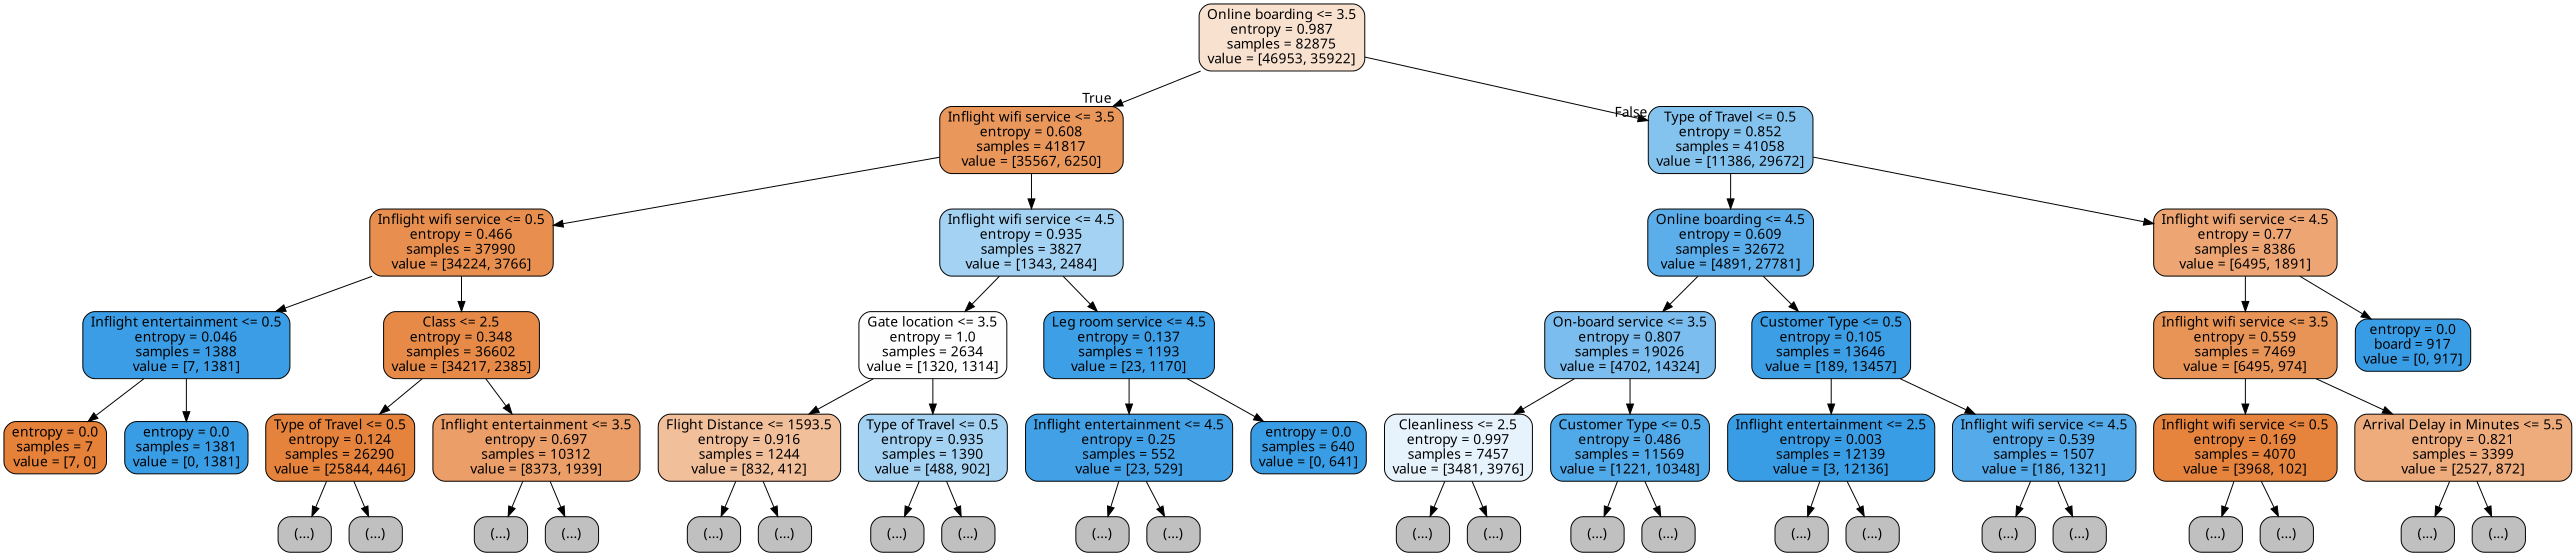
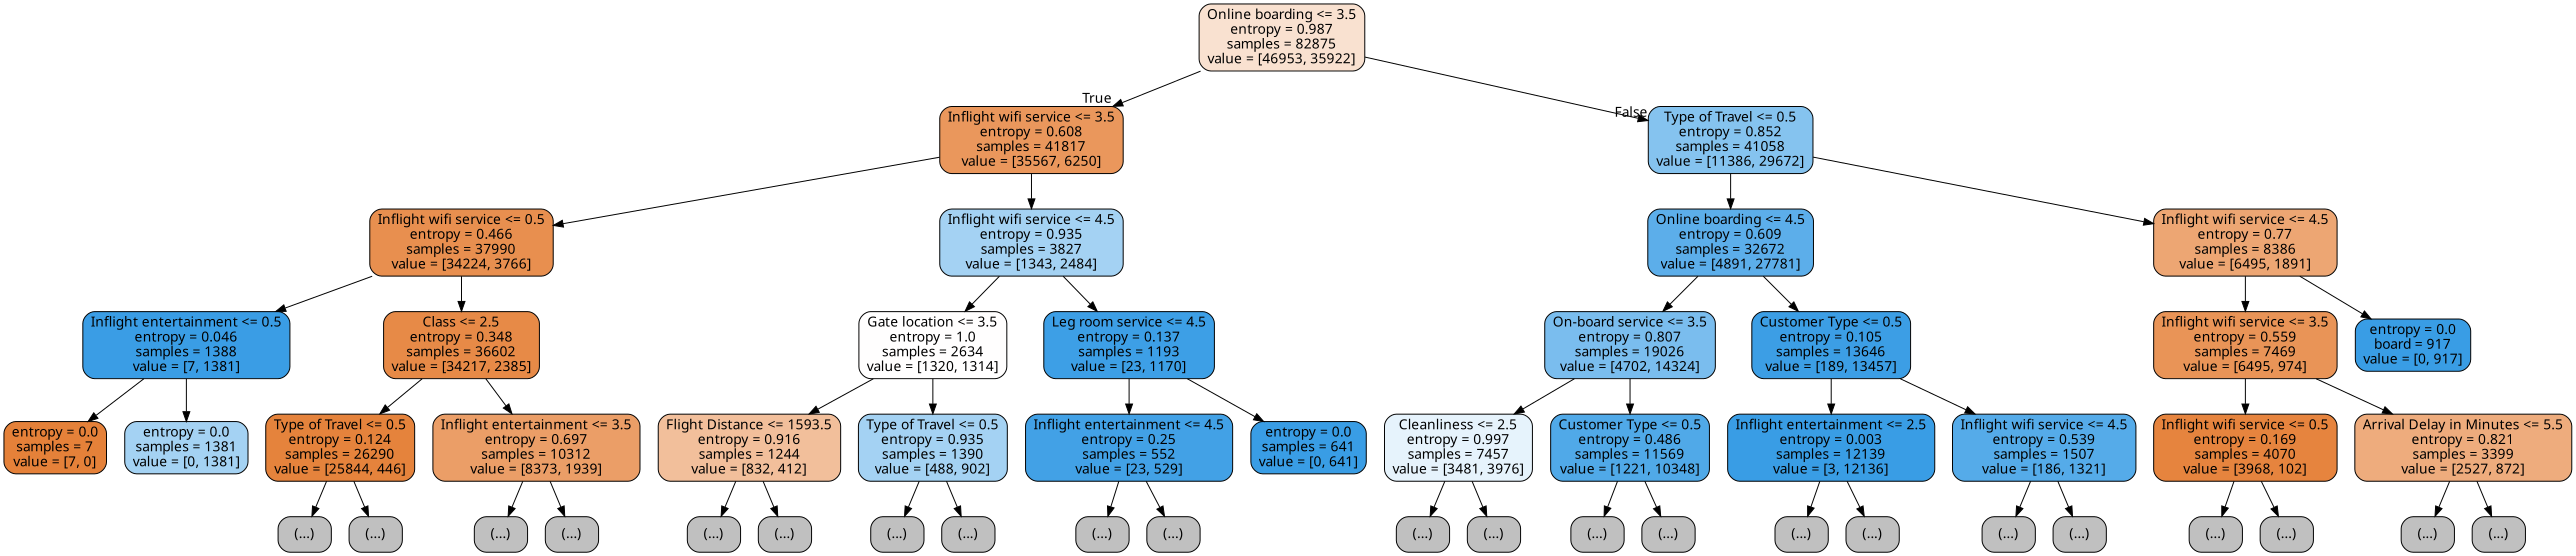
(186, 448) -> (186, 448)
(1309, 448) -> (1309, 448)
